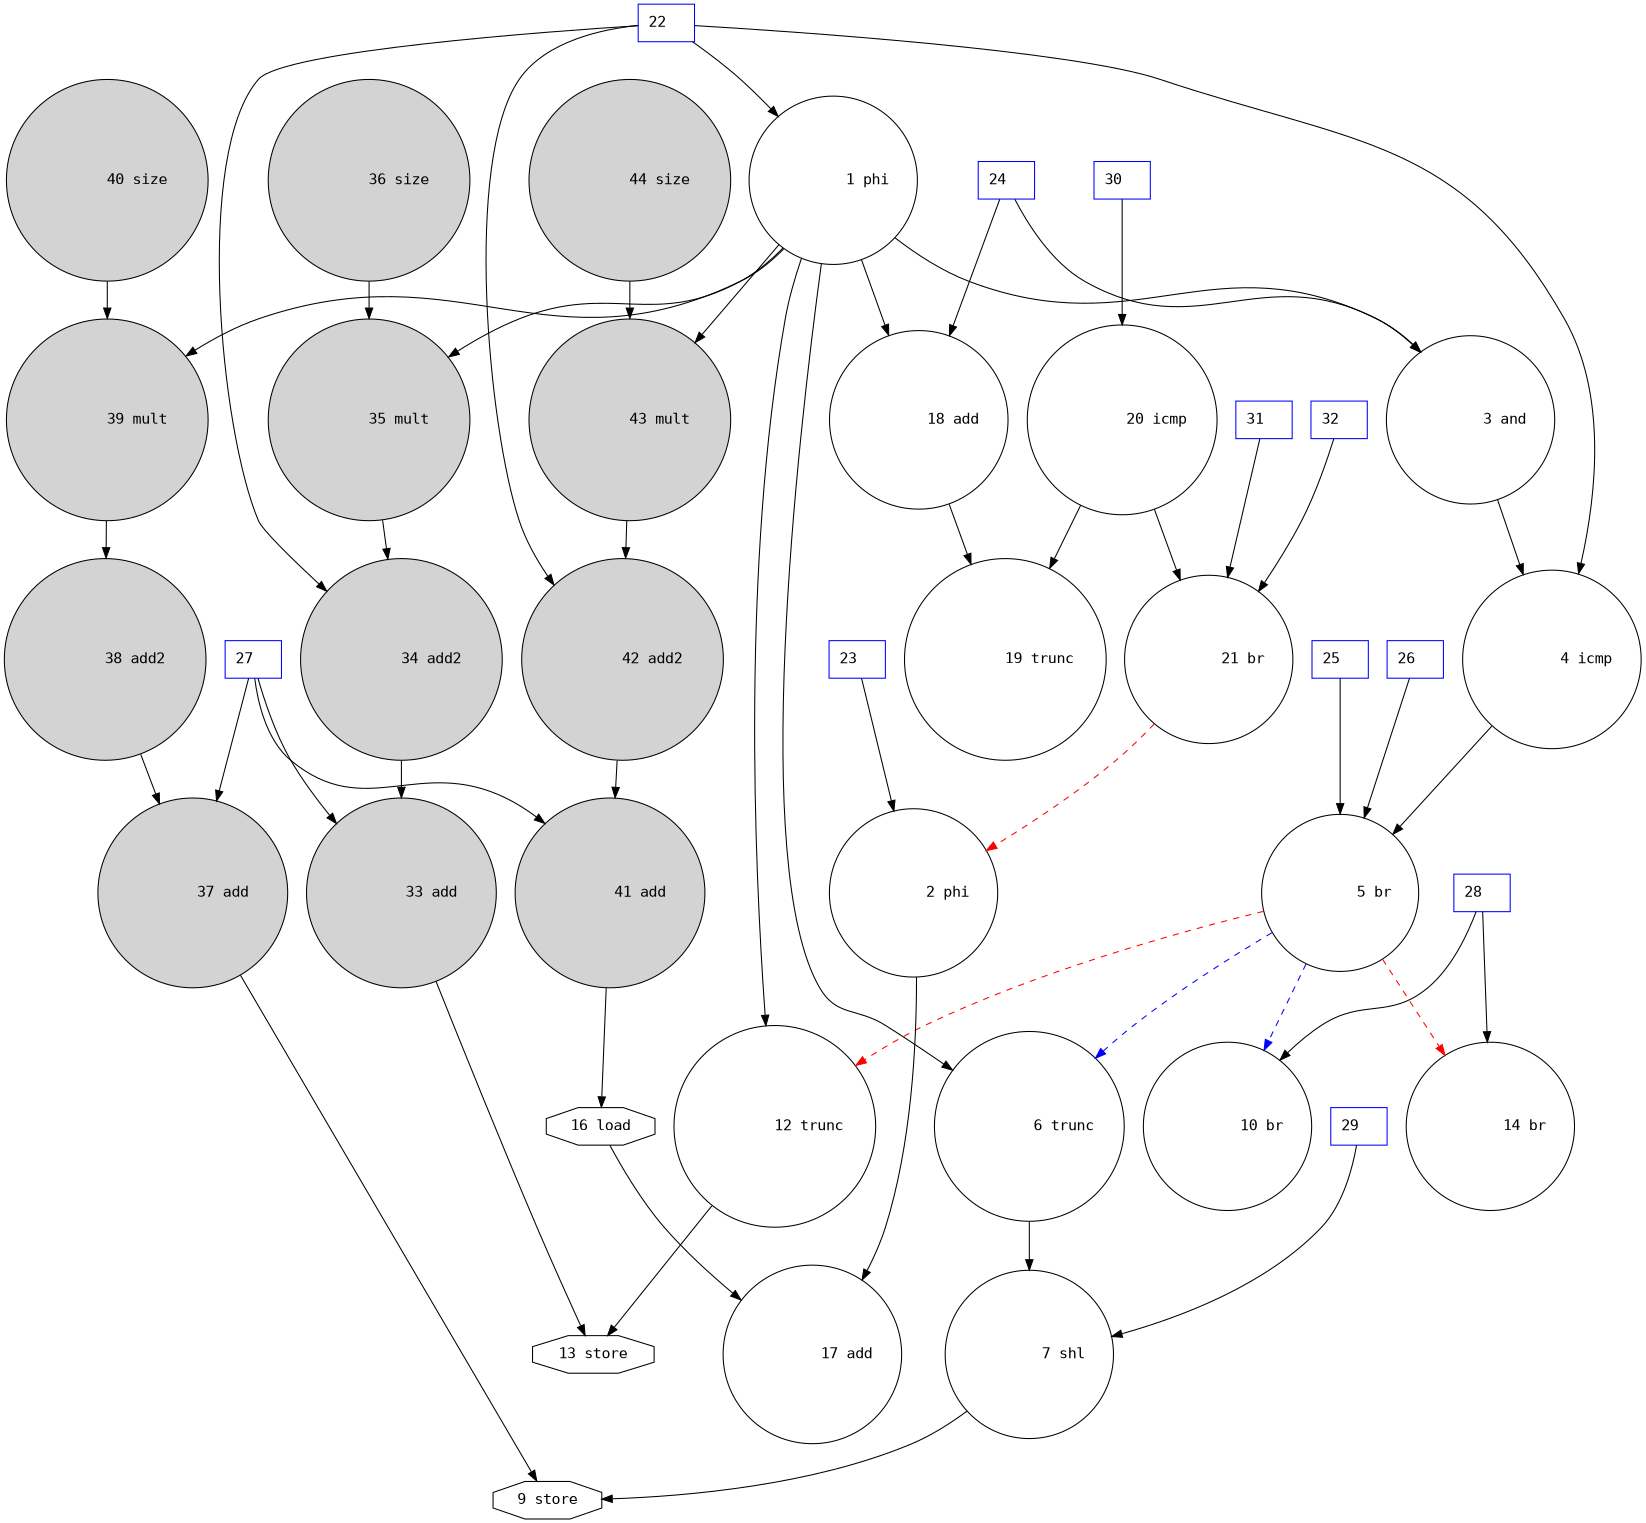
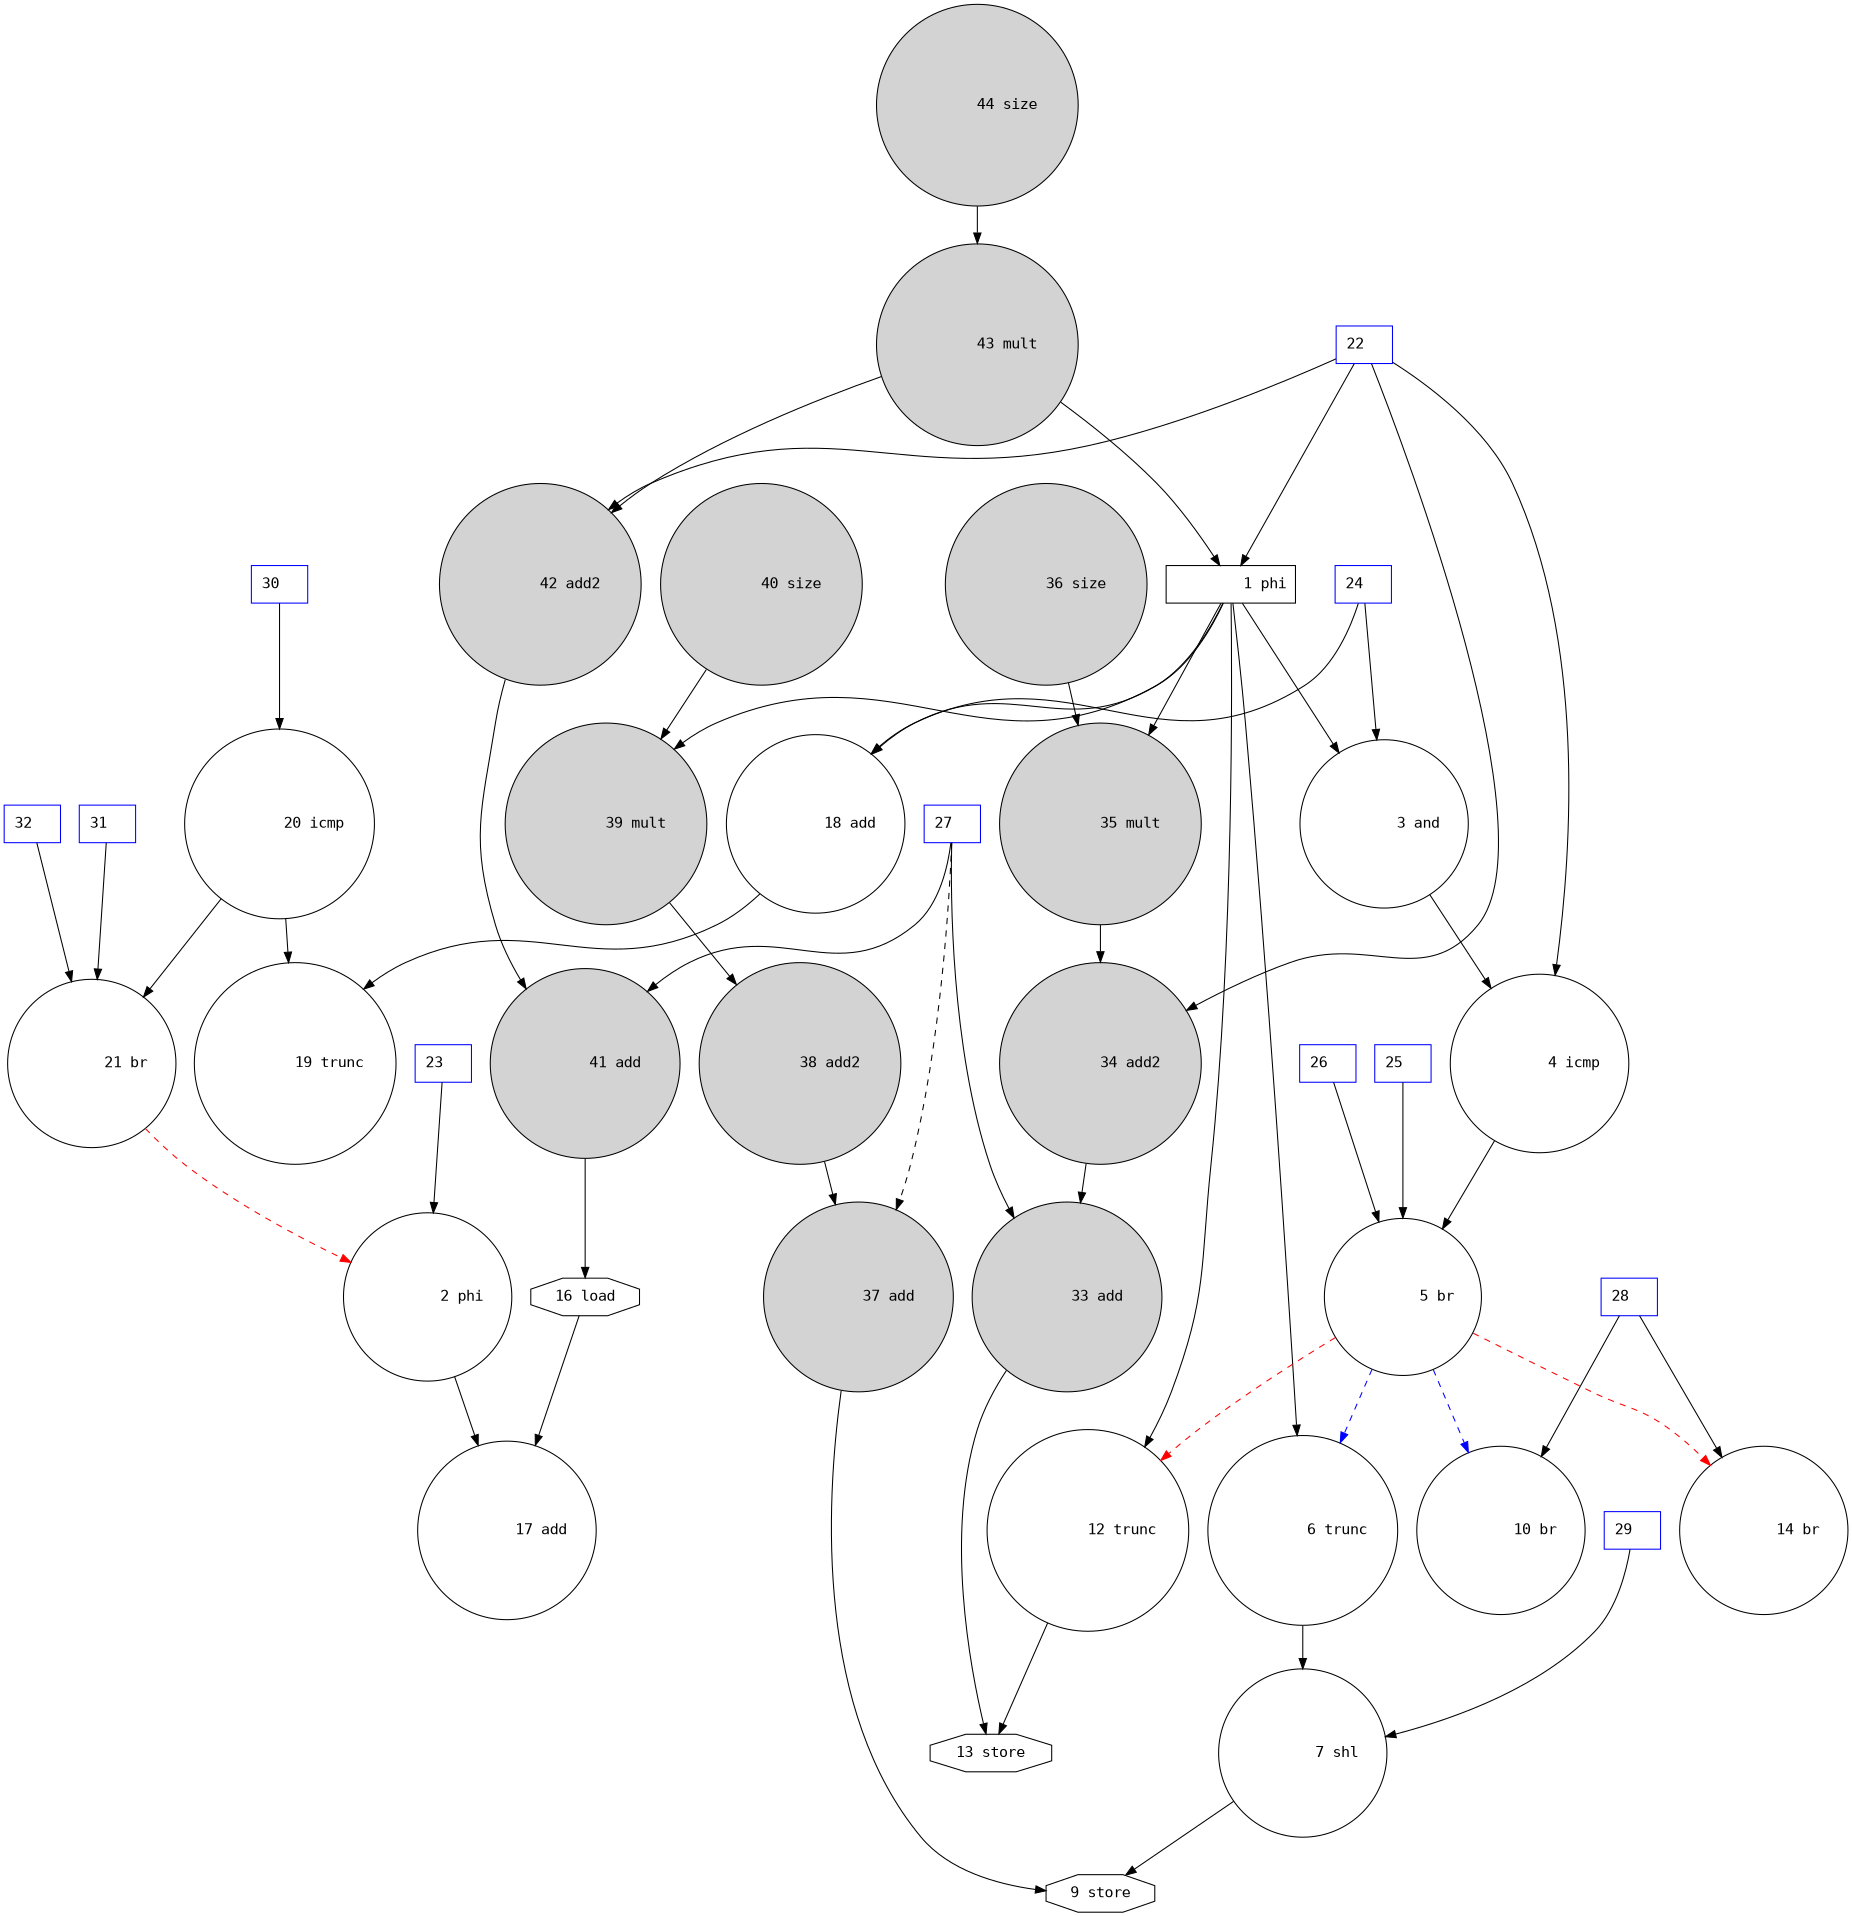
(833, 180) -> (1231, 584)
(741, 289) -> (1145, 472)
(234, 735) -> (937, 1023)
